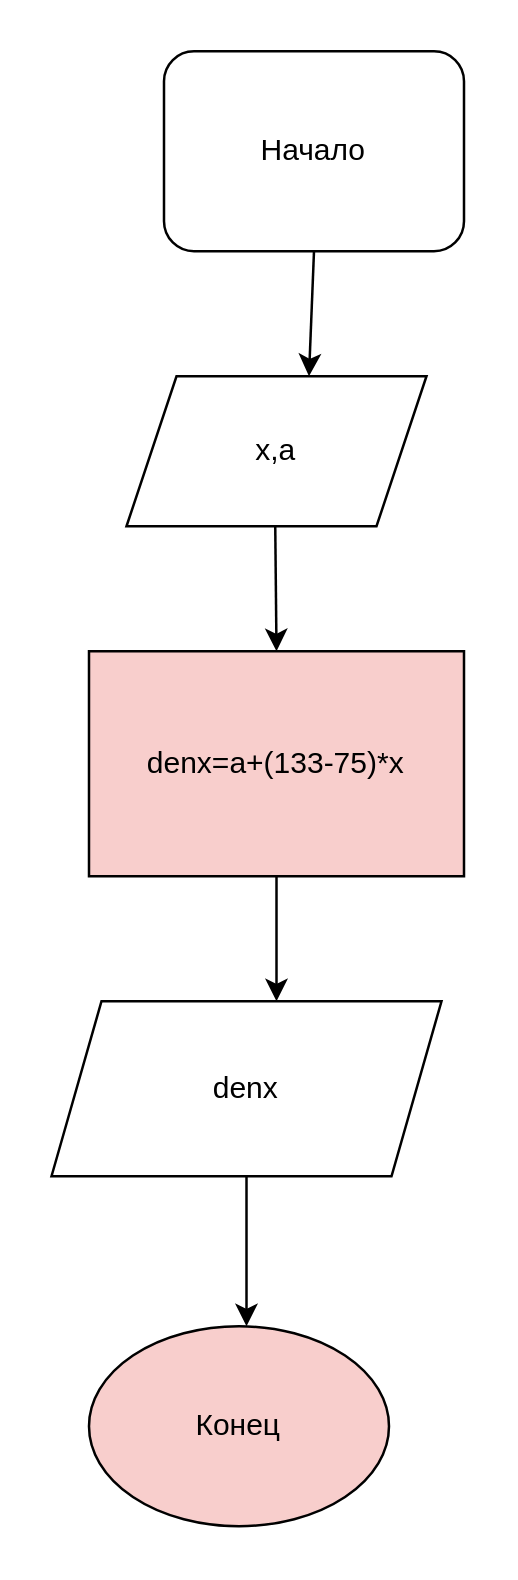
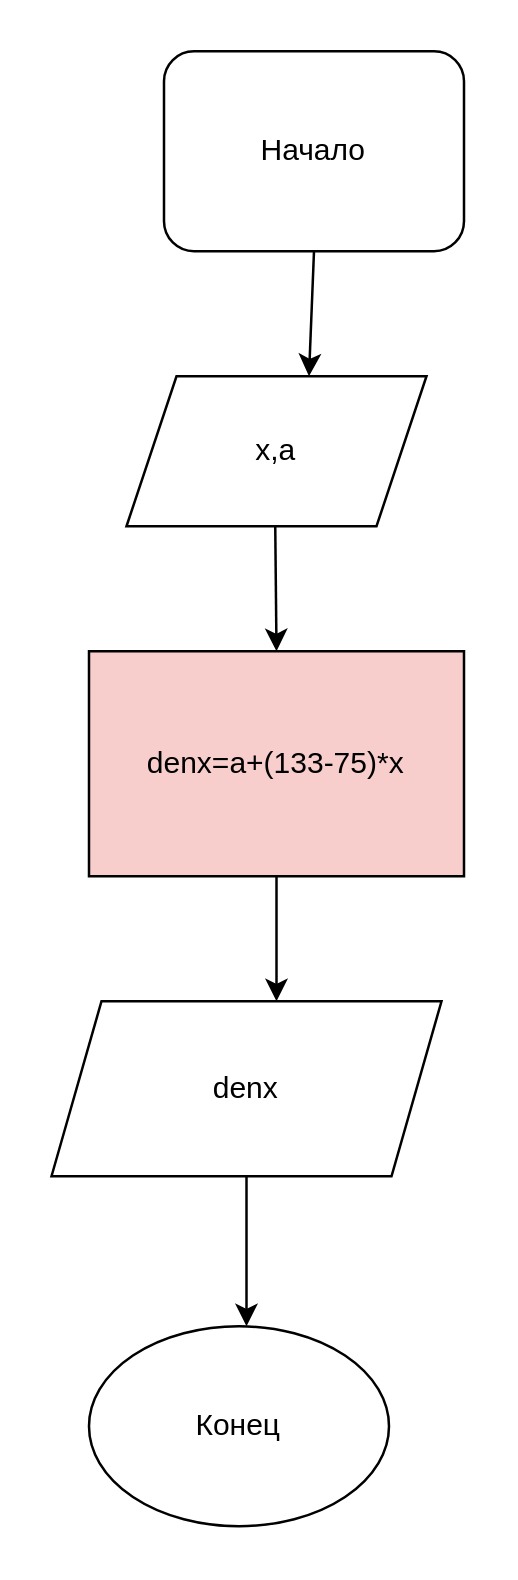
(239, 1426) -> (239, 1426)
